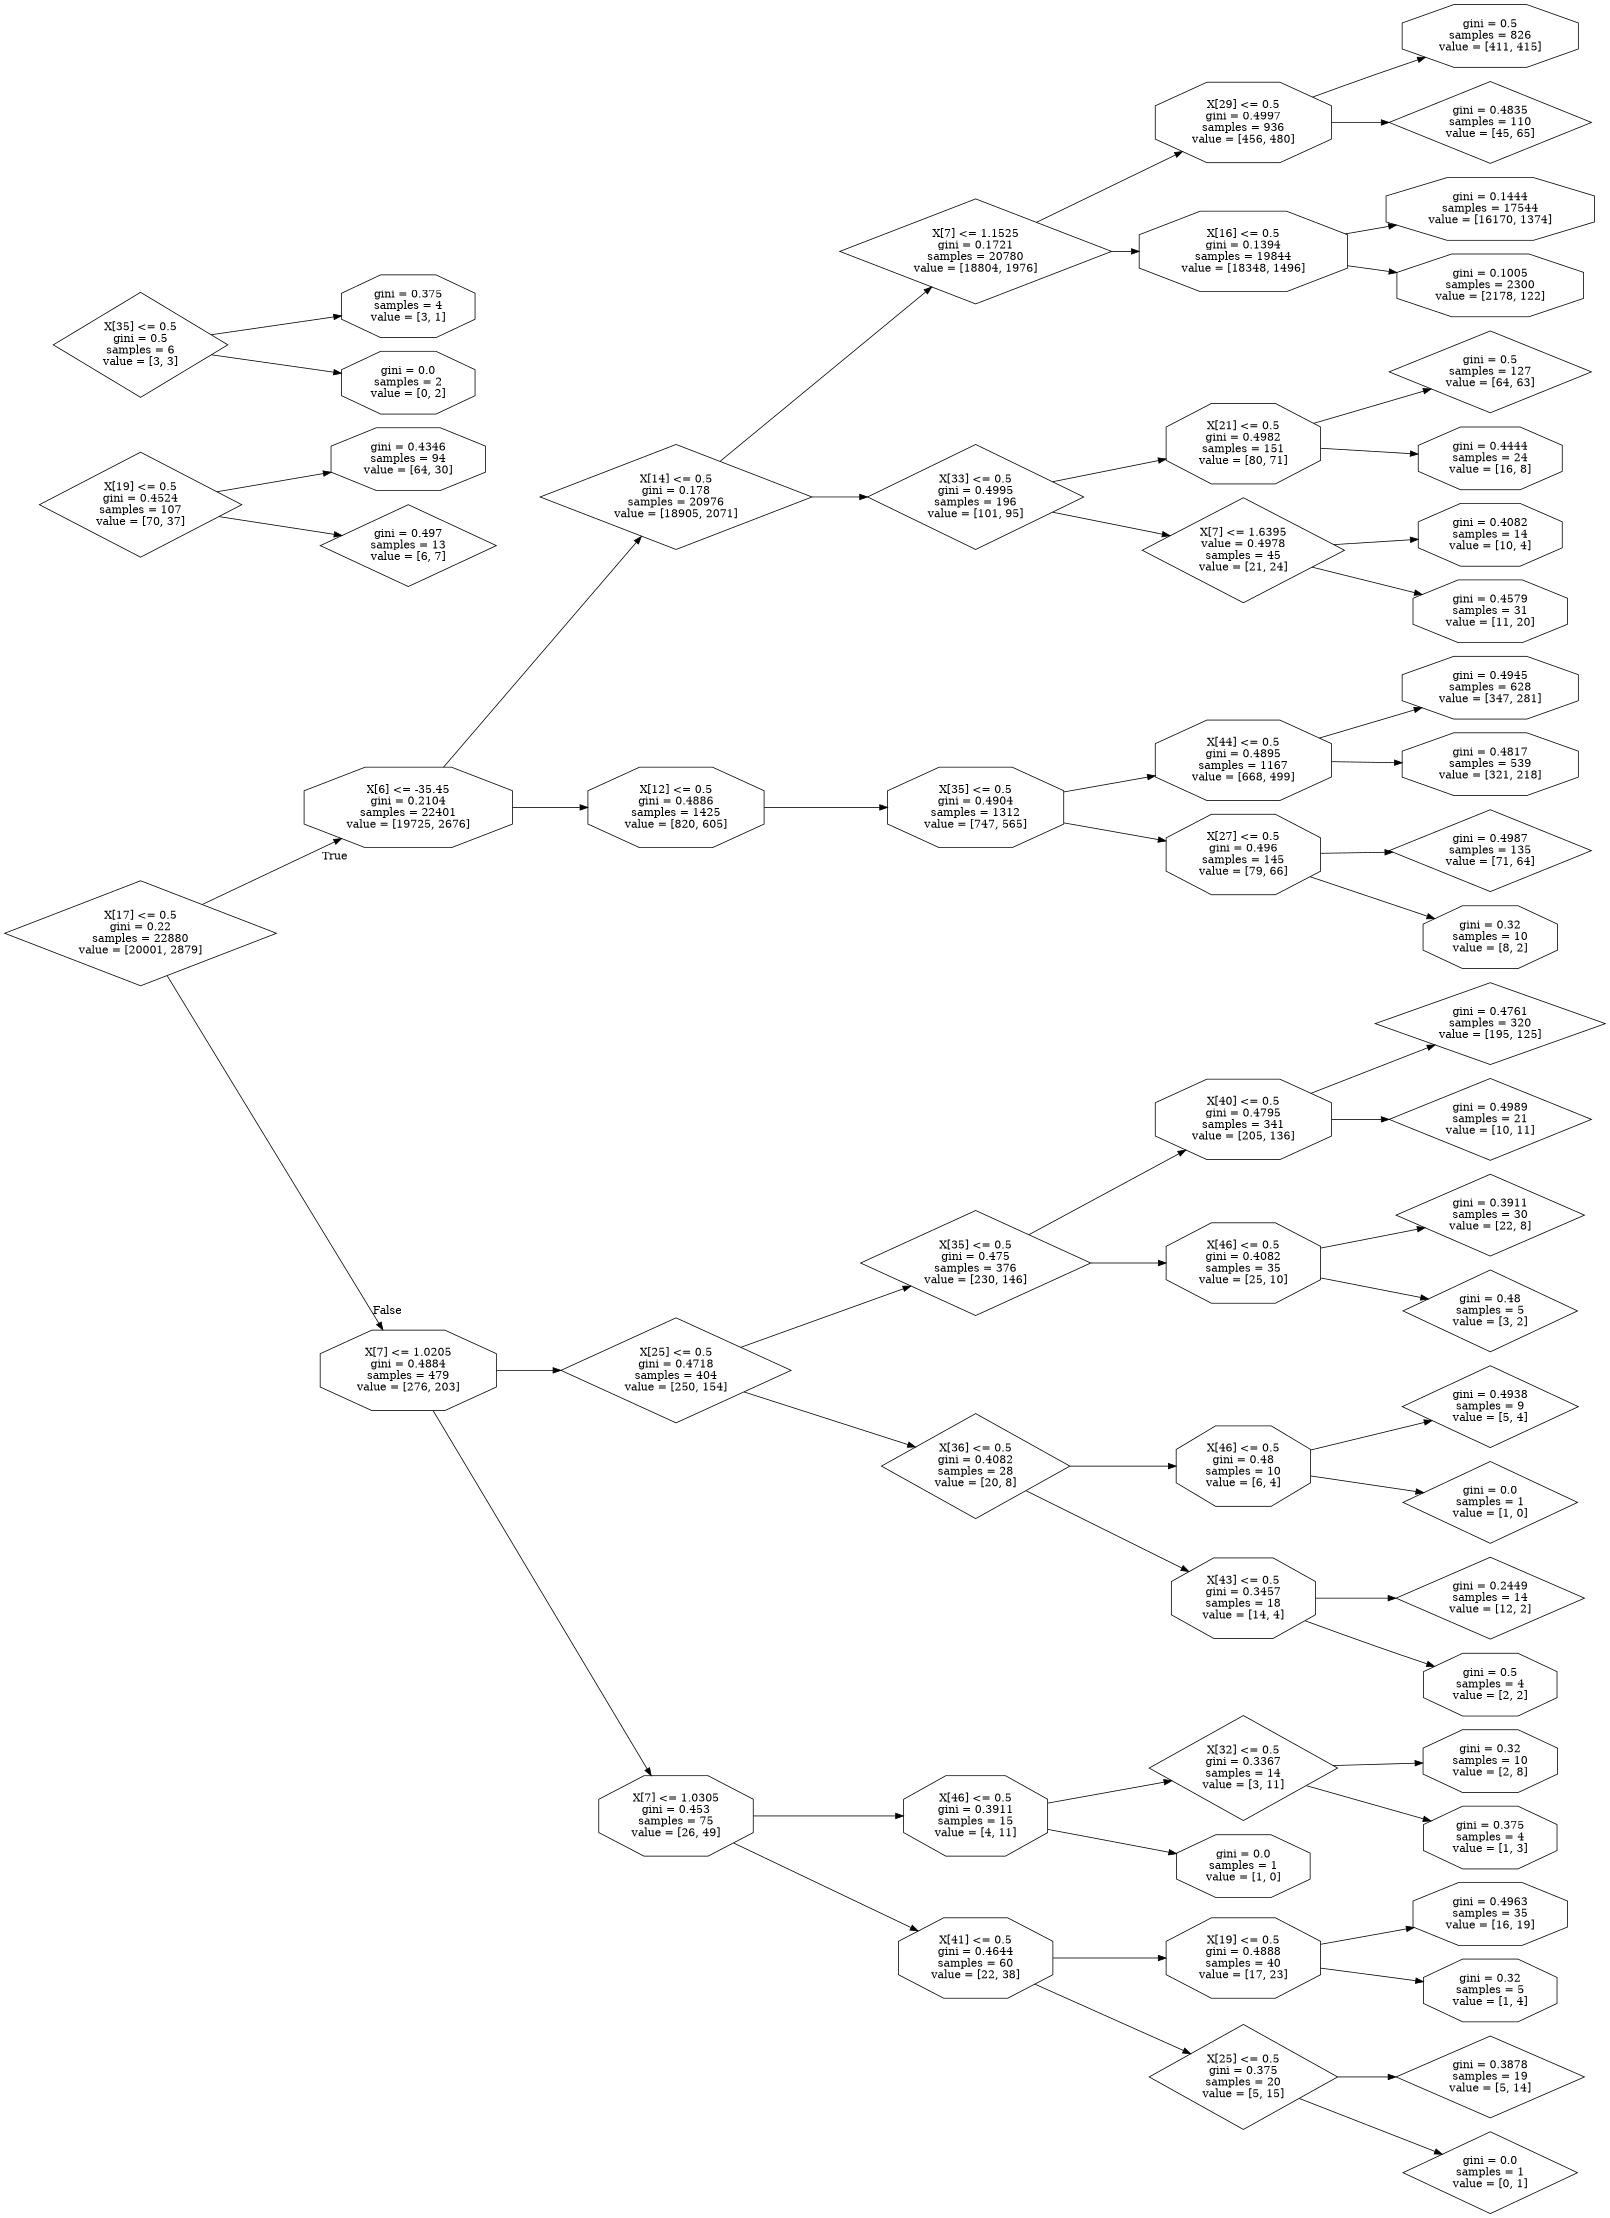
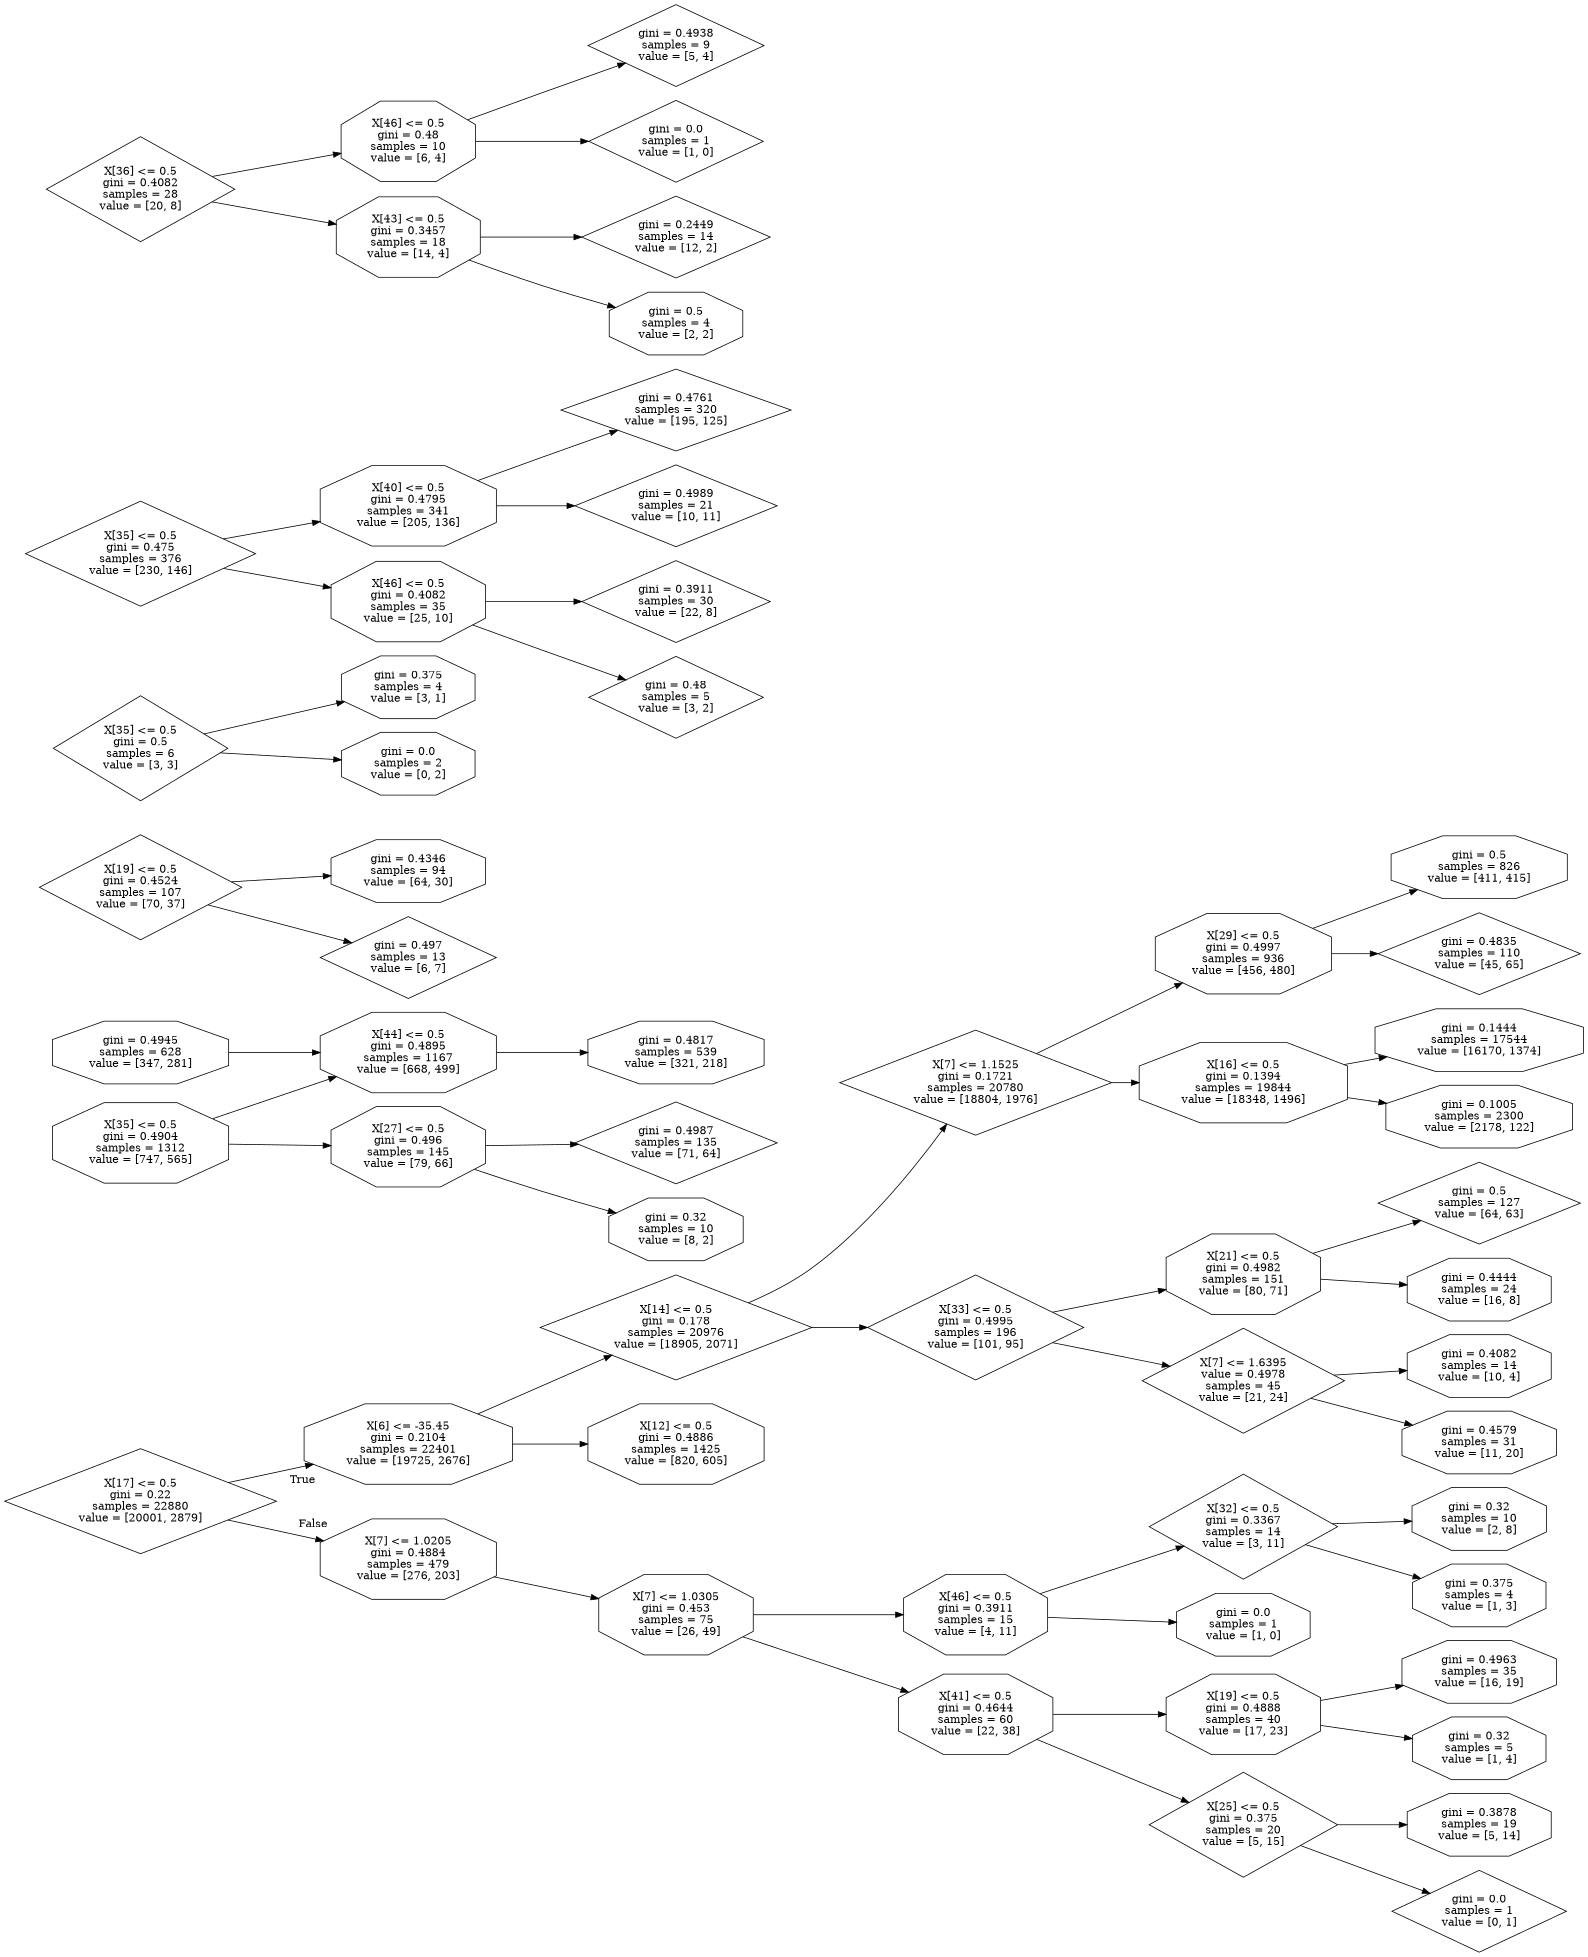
(1367, 724) -> (271, 1053)
(822, 807) -> none
(676, 1370) -> none
(1490, 2077) -> (1479, 1825)
